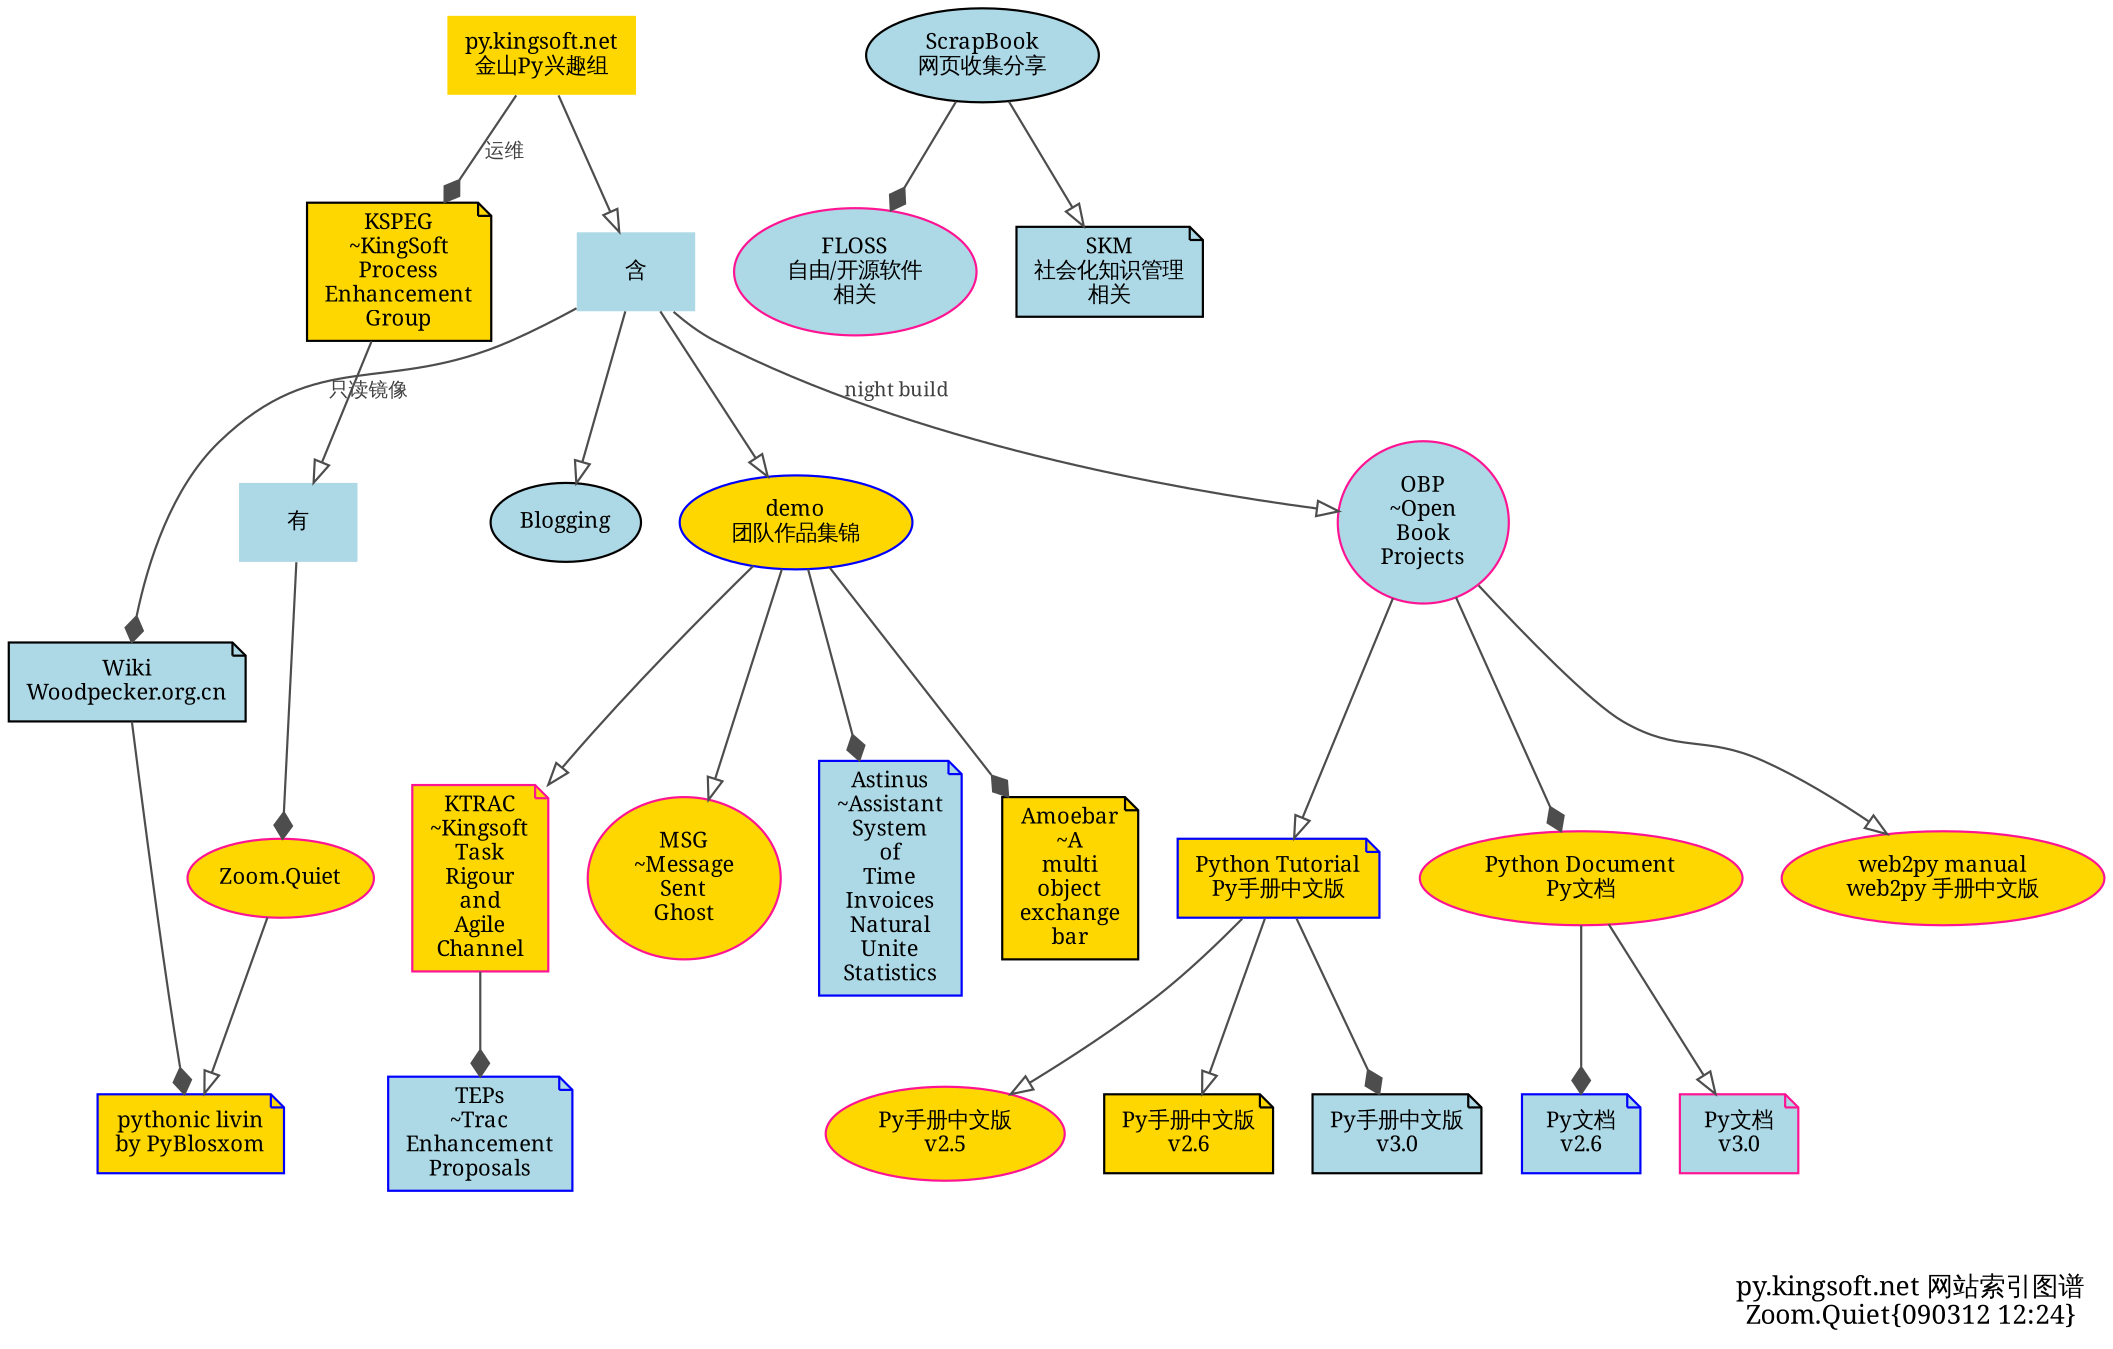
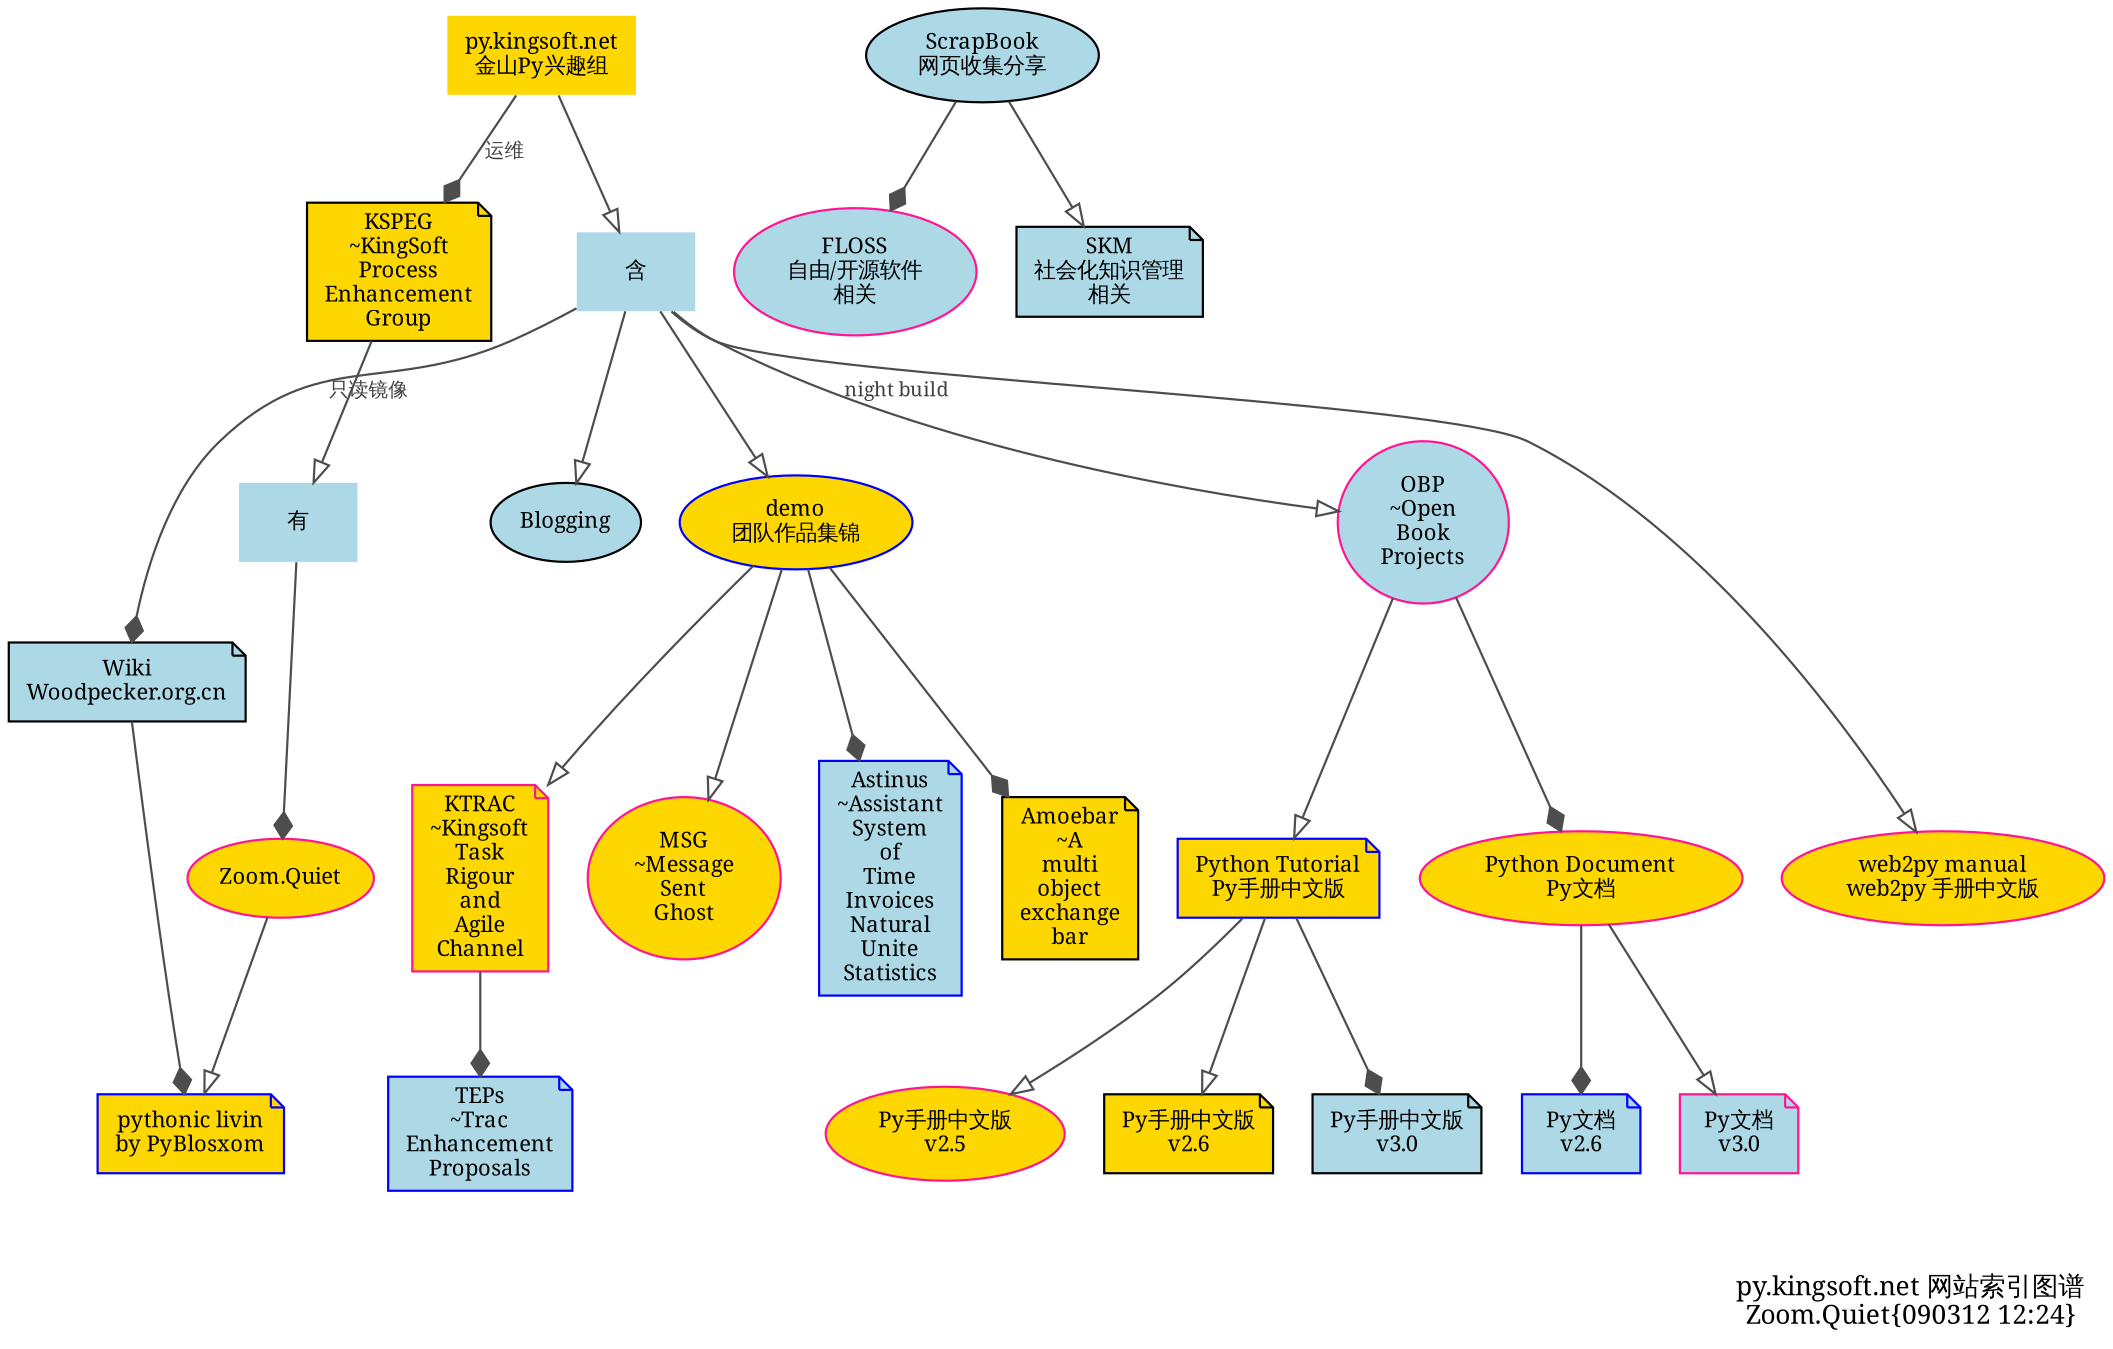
(1655, 736) -> (1362, 412)
